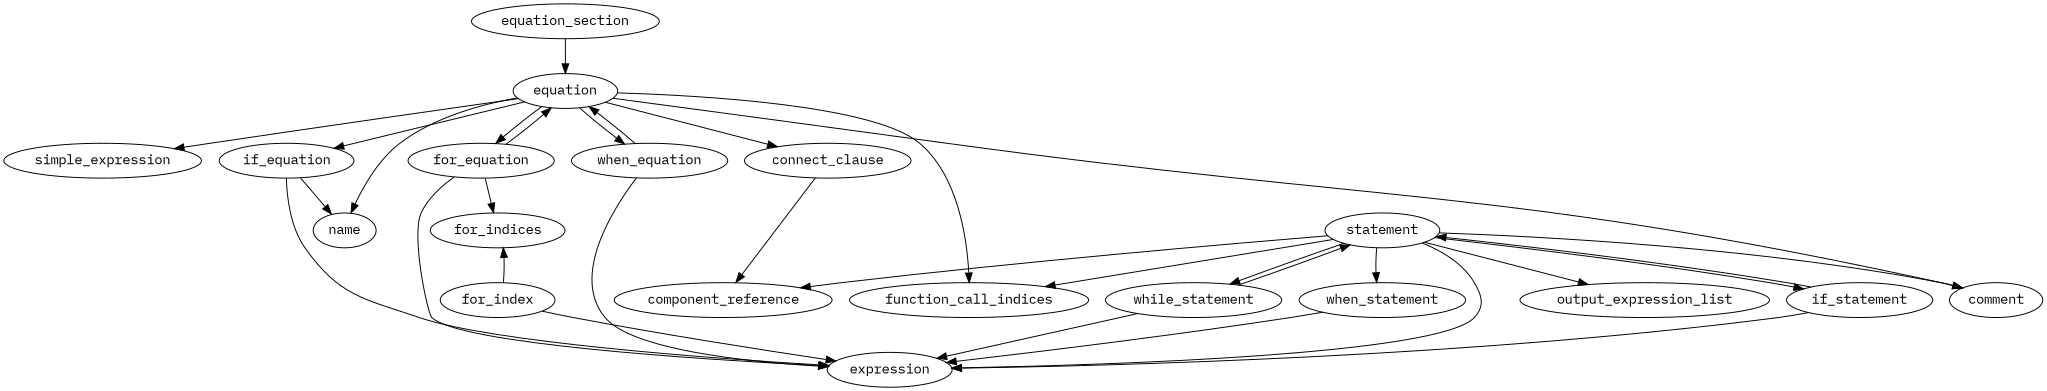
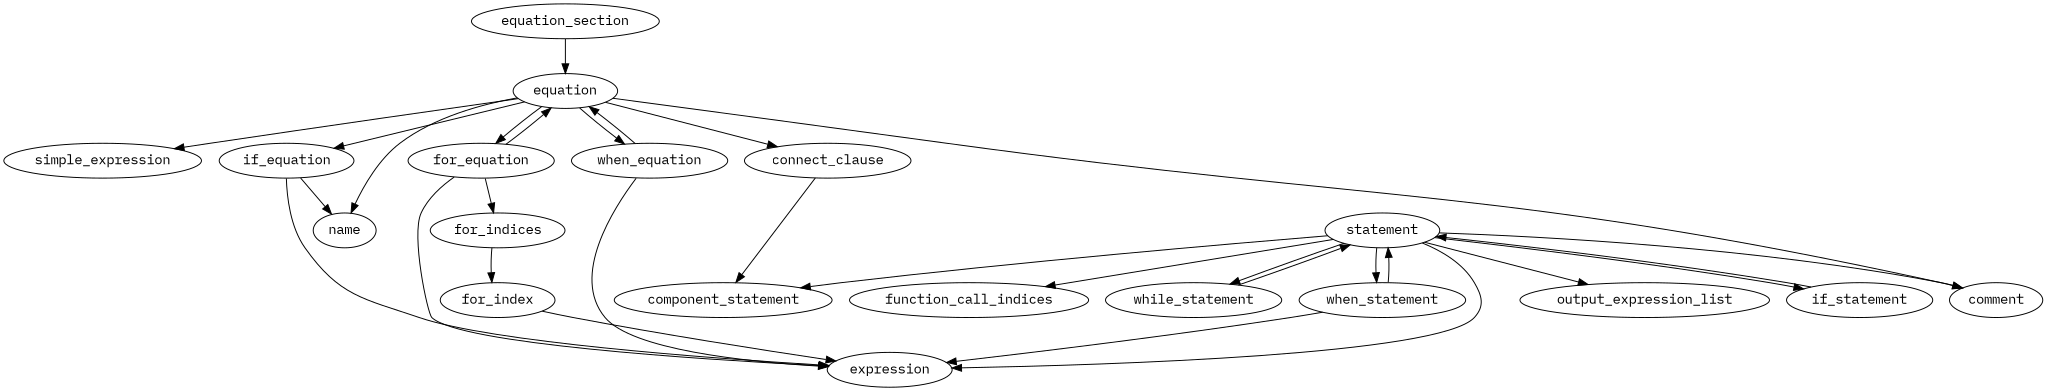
(842, 115) -> none
(504, 270) -> (491, 260)
none -> (1389, 270)
(723, 300) -> (723, 300)
(1042, 335) -> none
(1386, 352) -> none
